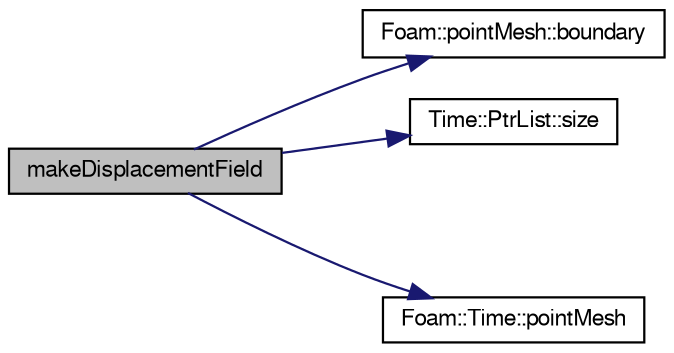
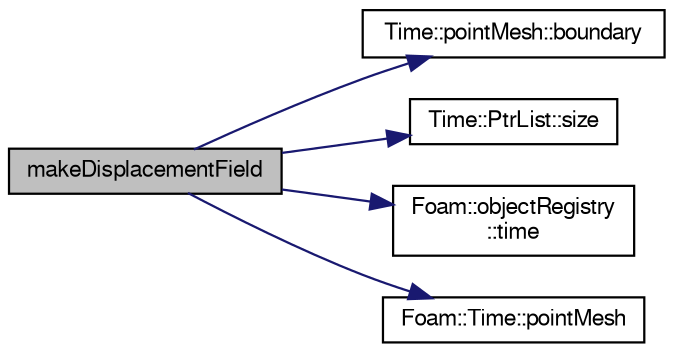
(514, 34) -> (514, 34)
none -> (514, 221)
